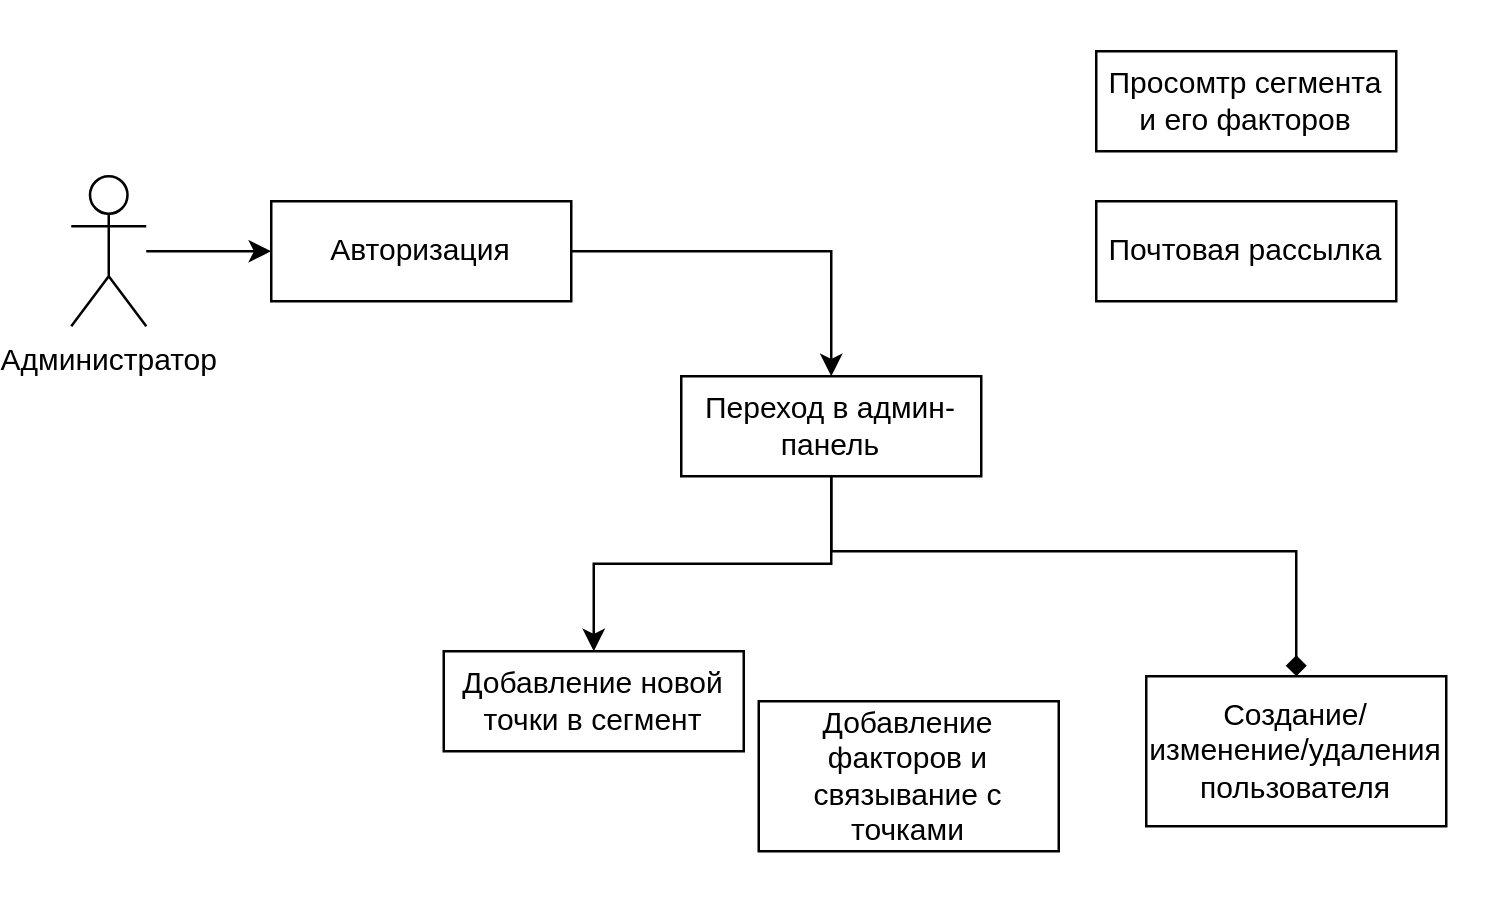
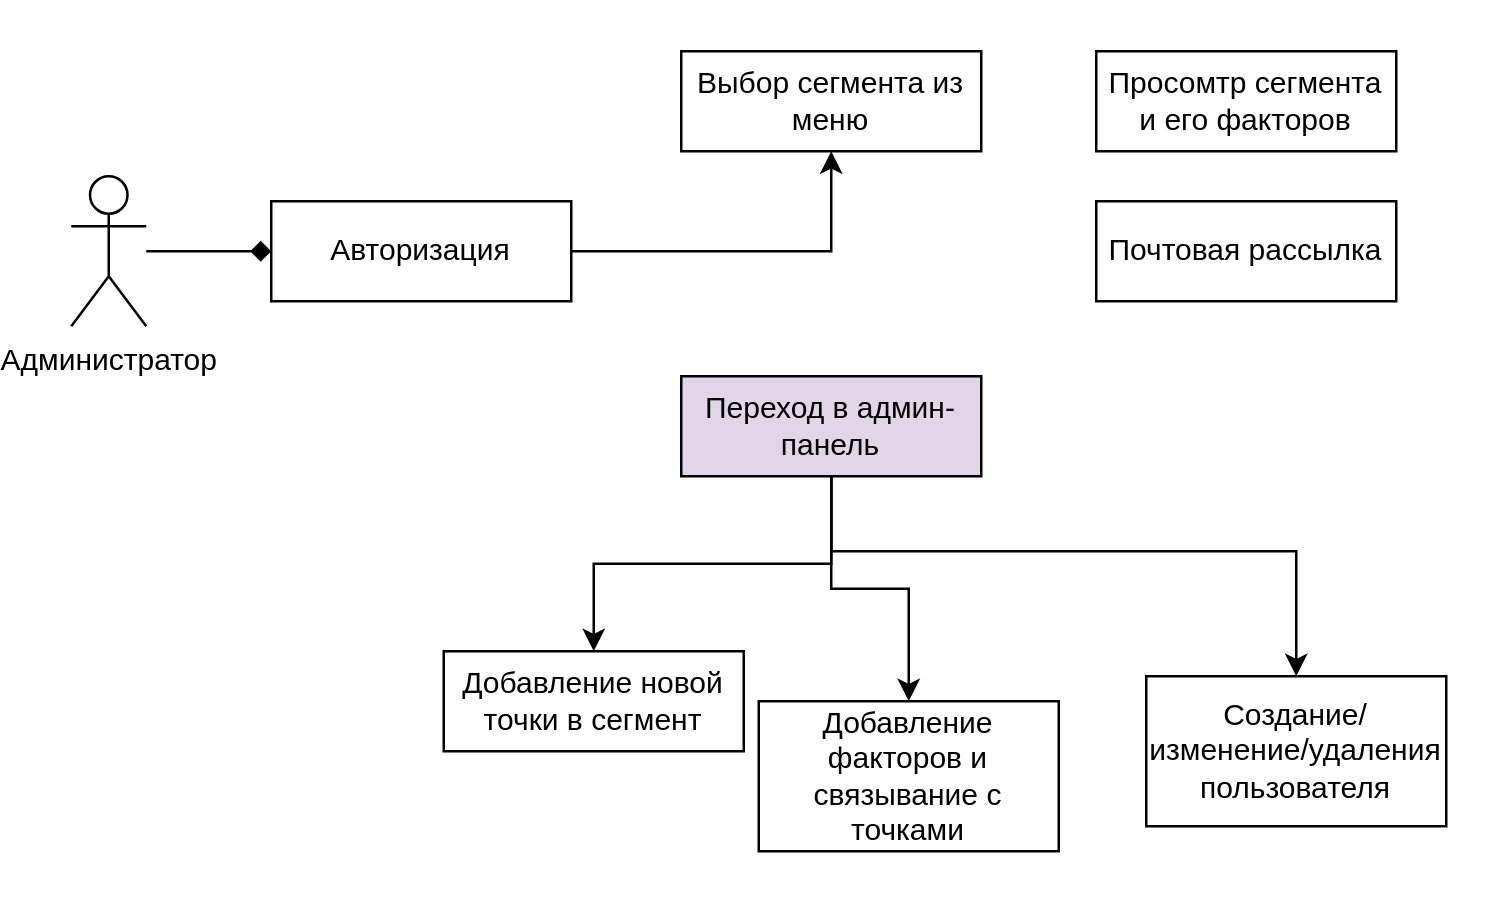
none -> (831, 101)
none -> (831, 207)
(252, 251) -> (251, 251)
(831, 308) -> none
(831, 426) -> (831, 426)
none -> (907, 589)
(1296, 656) -> (1296, 657)
